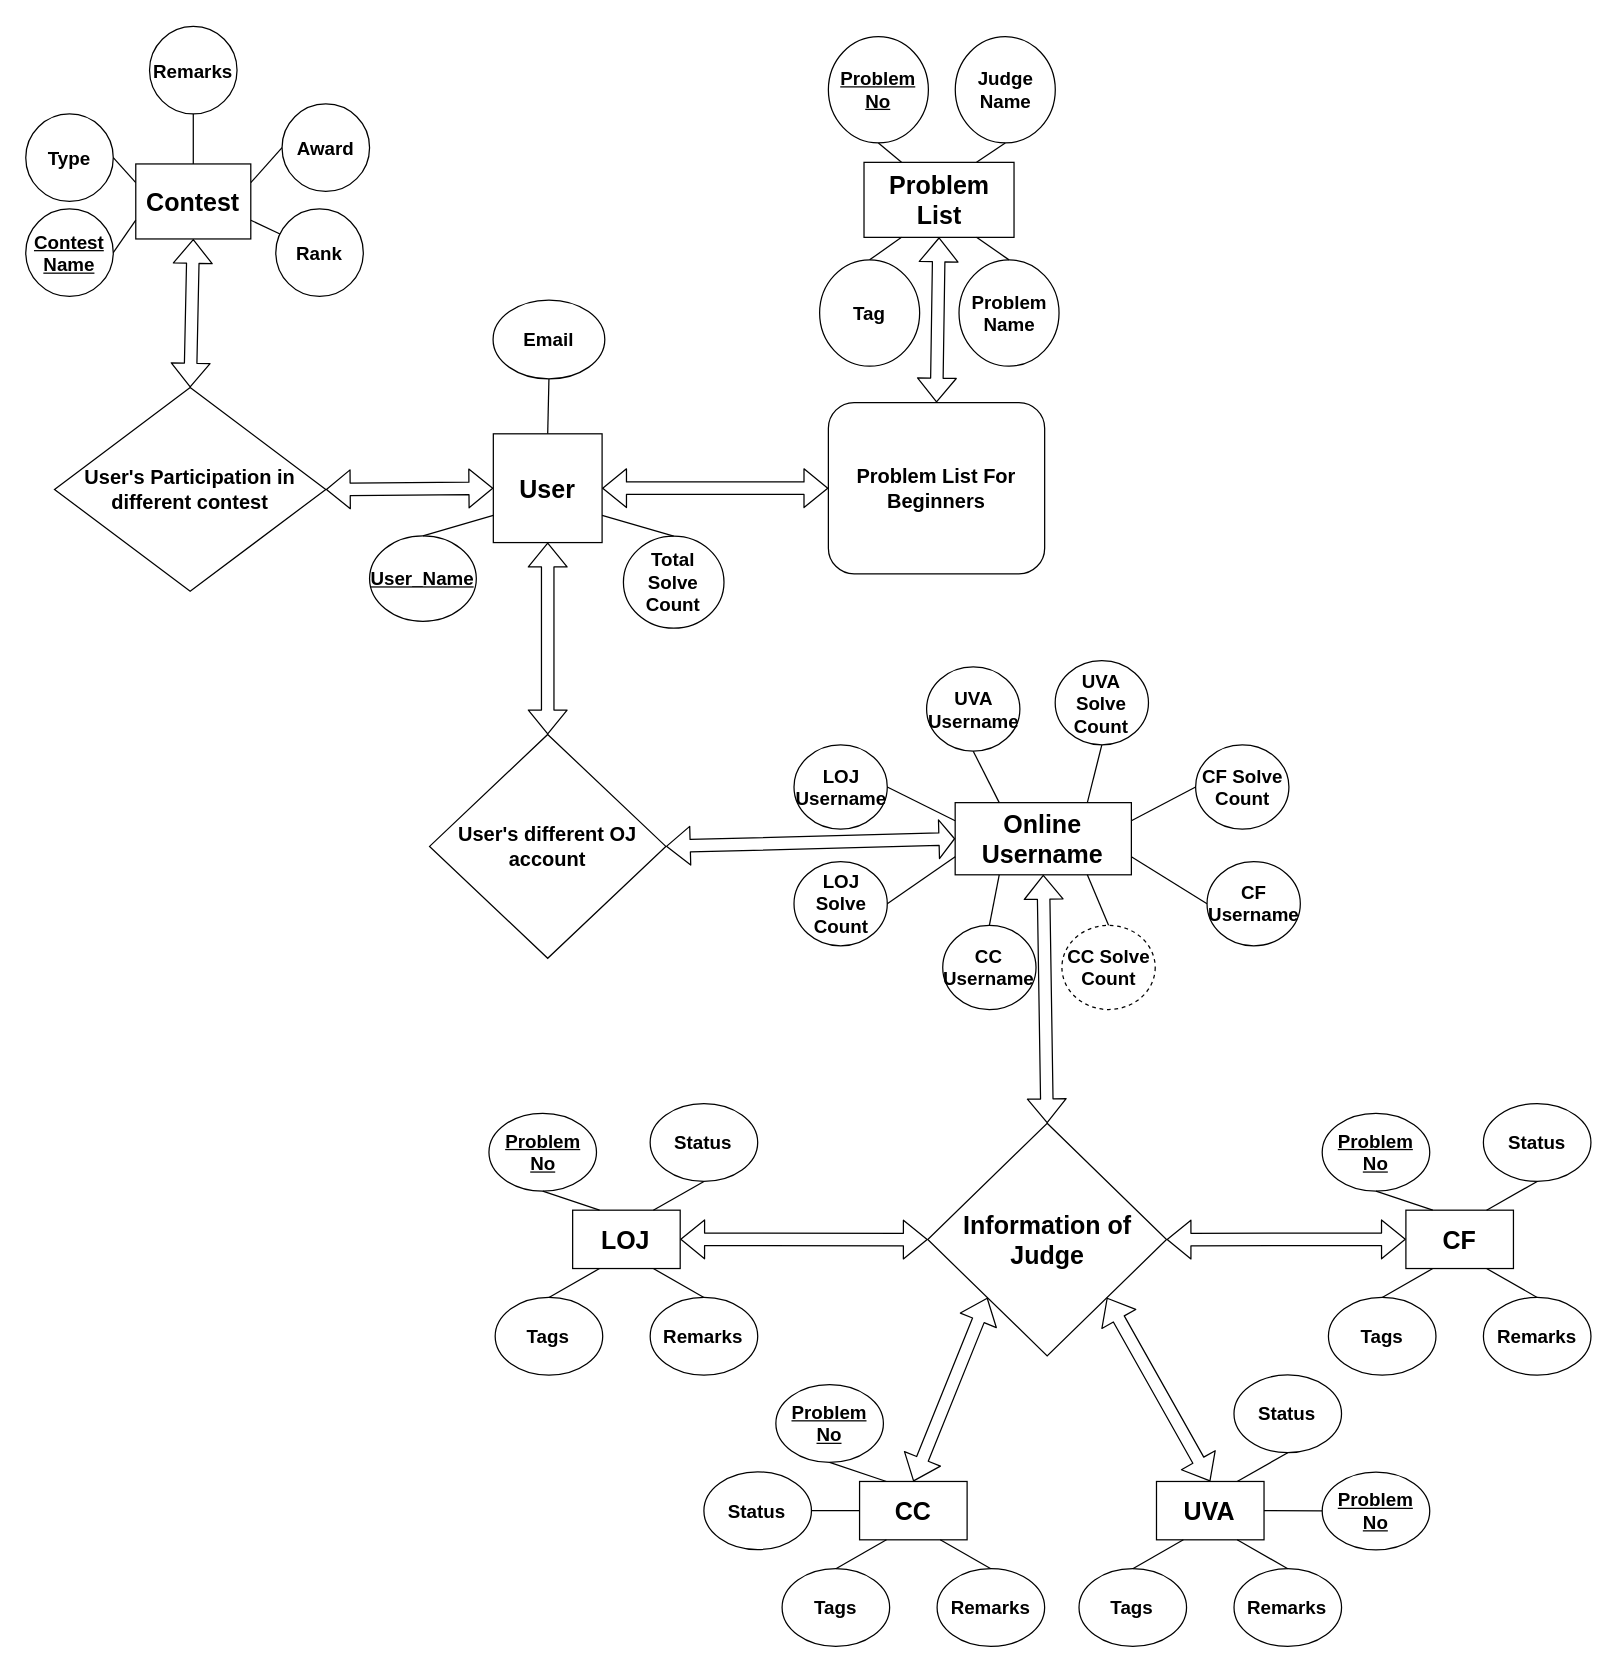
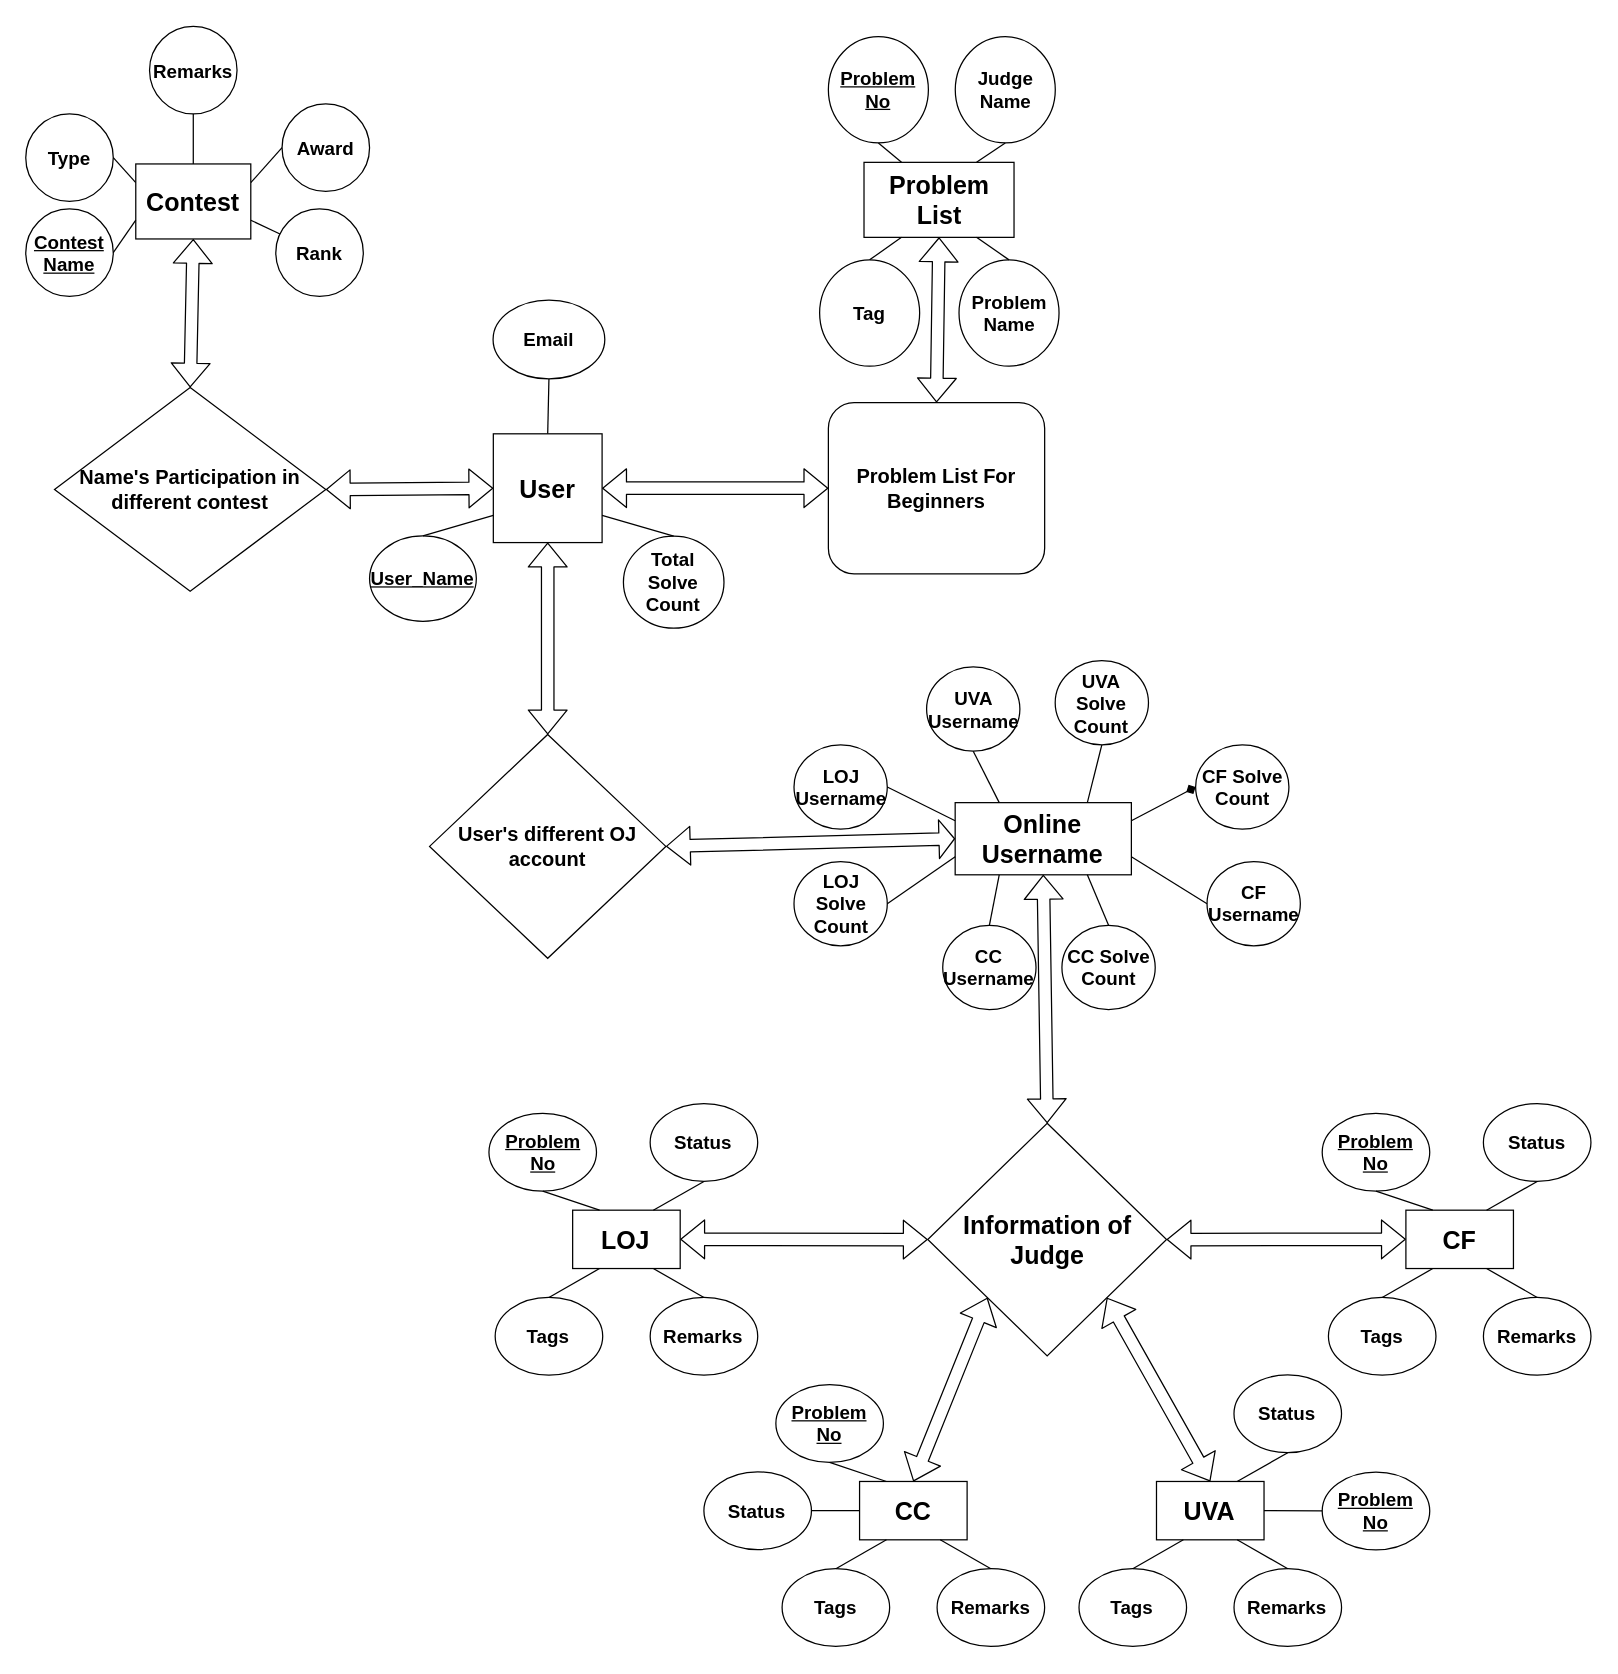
(190, 489) -> (190, 489)
(1190, 790) -> (1186, 792)
(1108, 967) -> (1108, 967)
